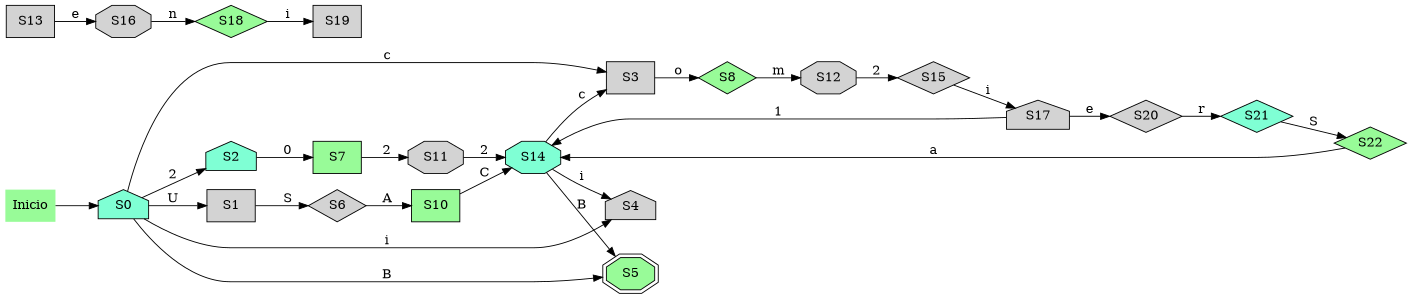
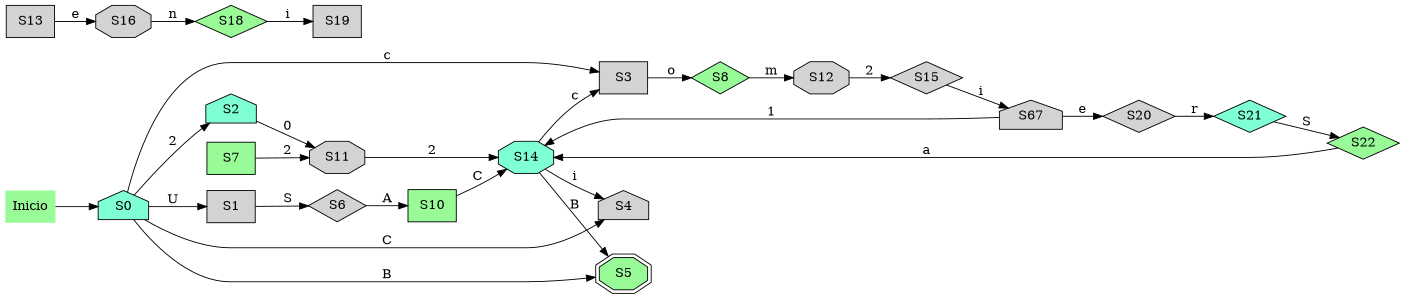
(1038, 116) -> (1031, 116)
(280, 157) -> (281, 132)
(387, 241) -> (387, 241)
